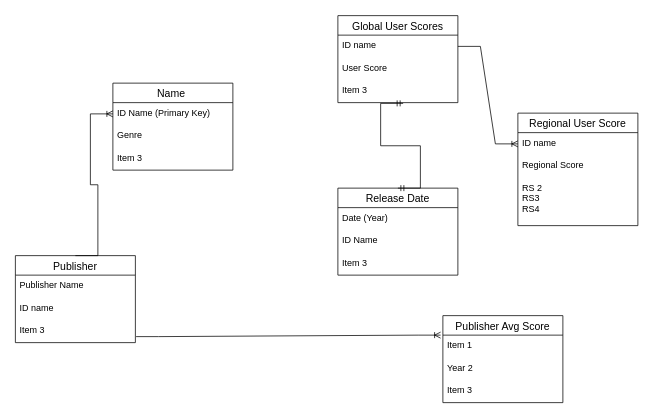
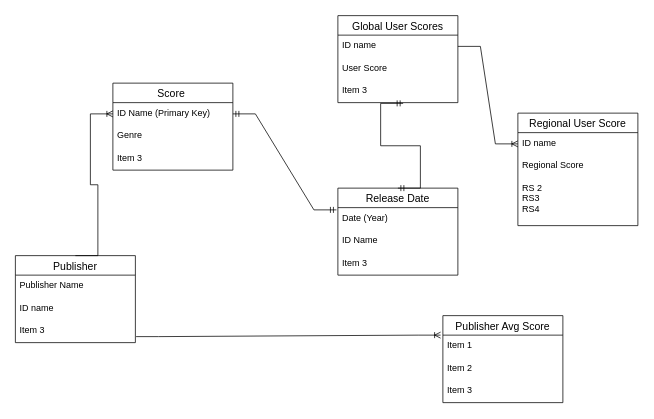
(173, 93) -> (173, 93)
none -> (285, 162)
(461, 368) -> (461, 368)
